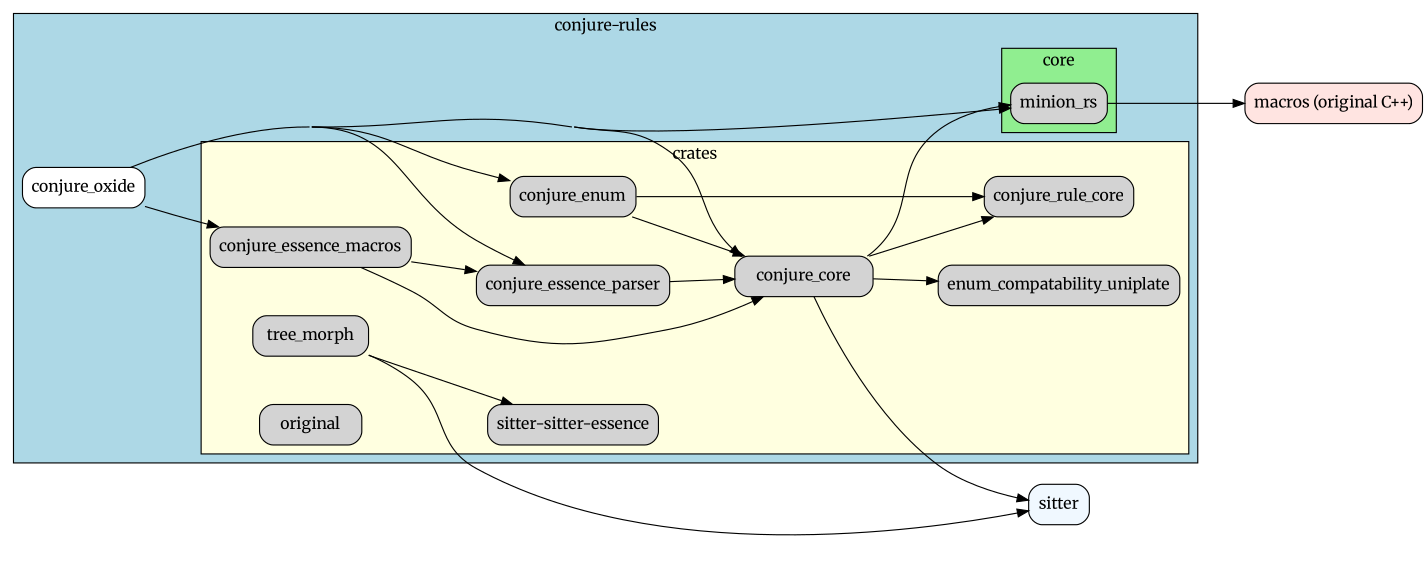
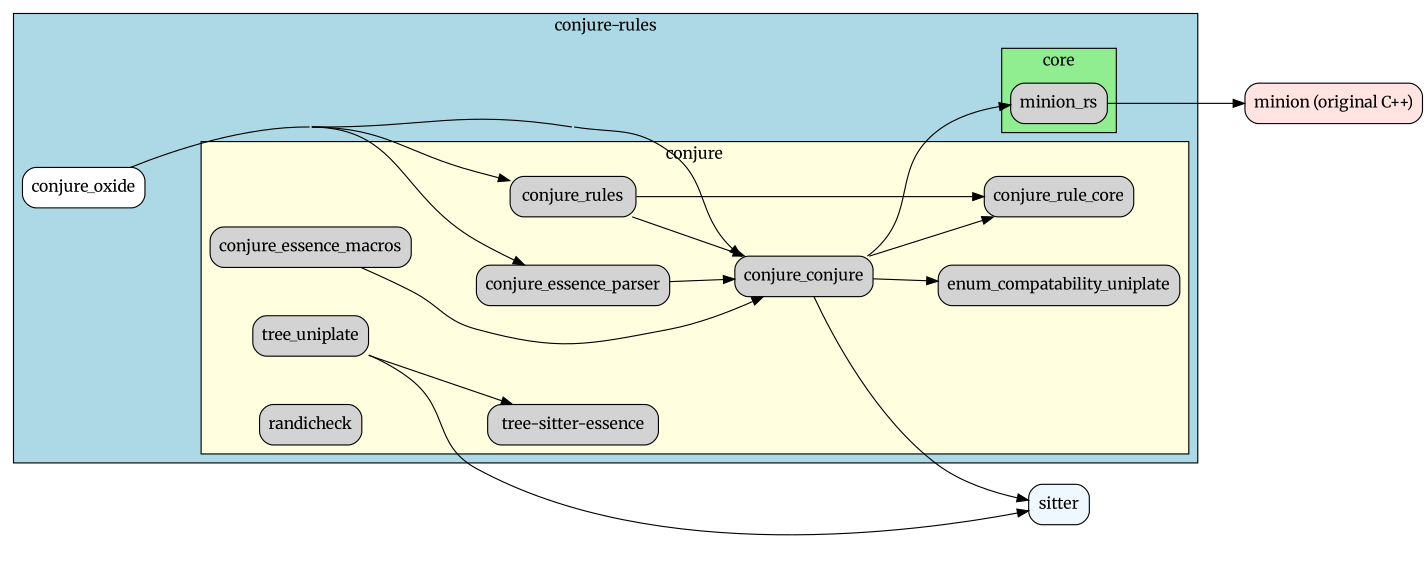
(1334, 103) -> (1334, 103)
(787, 126) -> none
(695, 154) -> (695, 154)
(573, 197) -> (573, 197)
(176, 216) -> none
(438, 266) -> none
(804, 276) -> (804, 276)
(311, 336) -> (311, 336)
(311, 425) -> (311, 425)
(573, 425) -> (573, 425)
